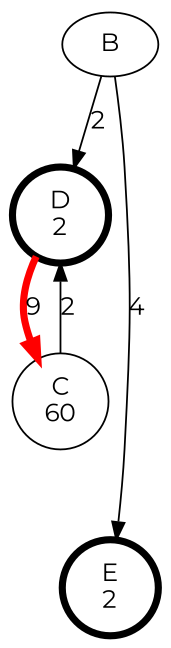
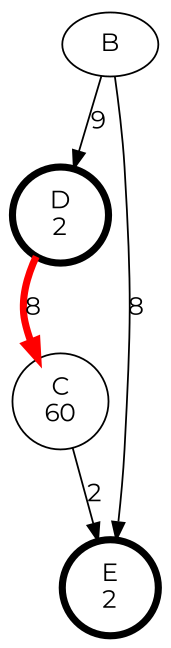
(99, 122) -> (99, 122)
(34, 308) -> (34, 308)
(137, 308) -> (137, 308)
(60, 317) -> (83, 486)
